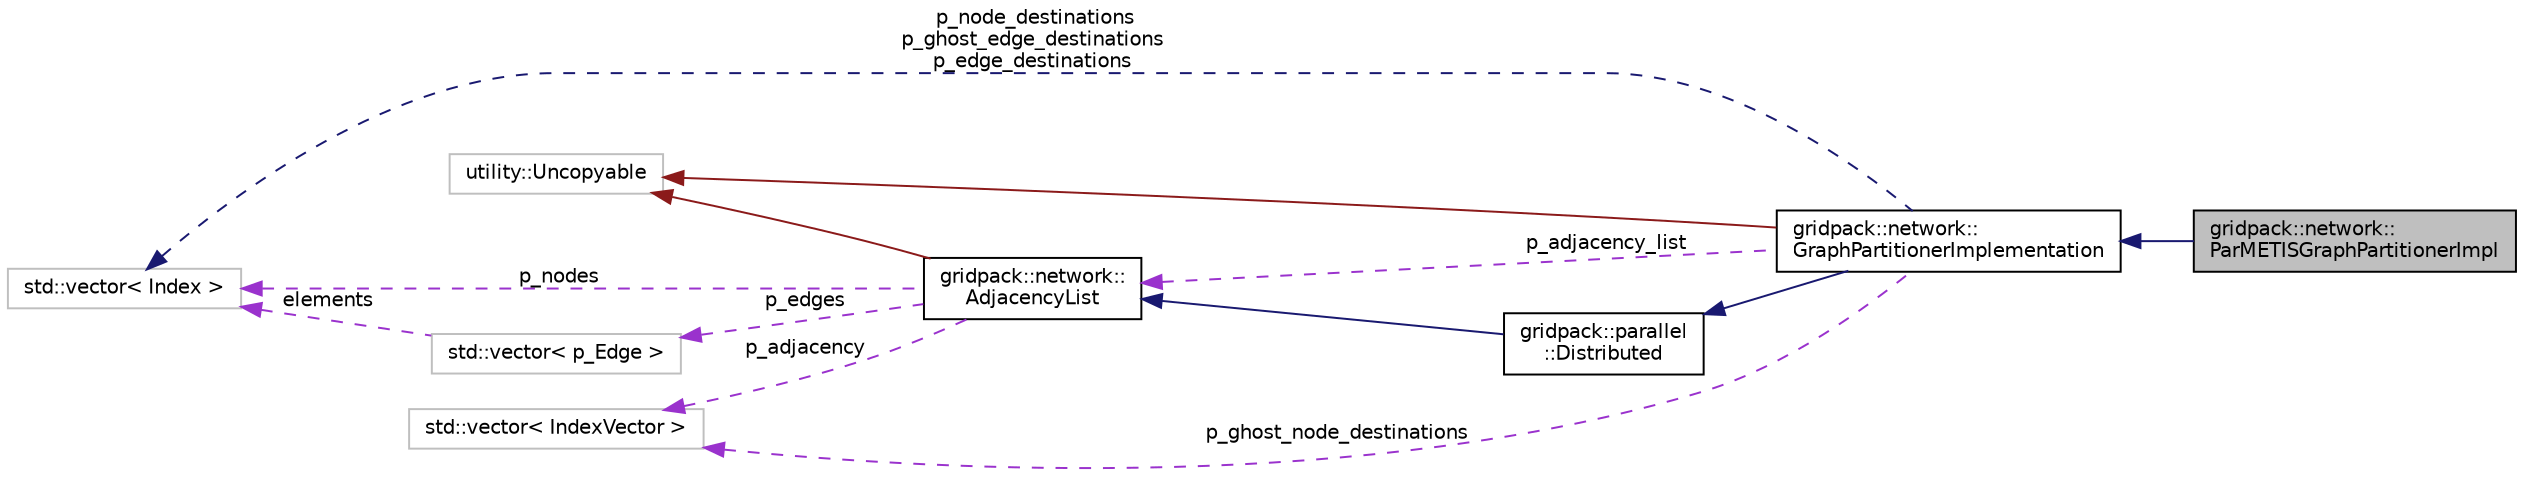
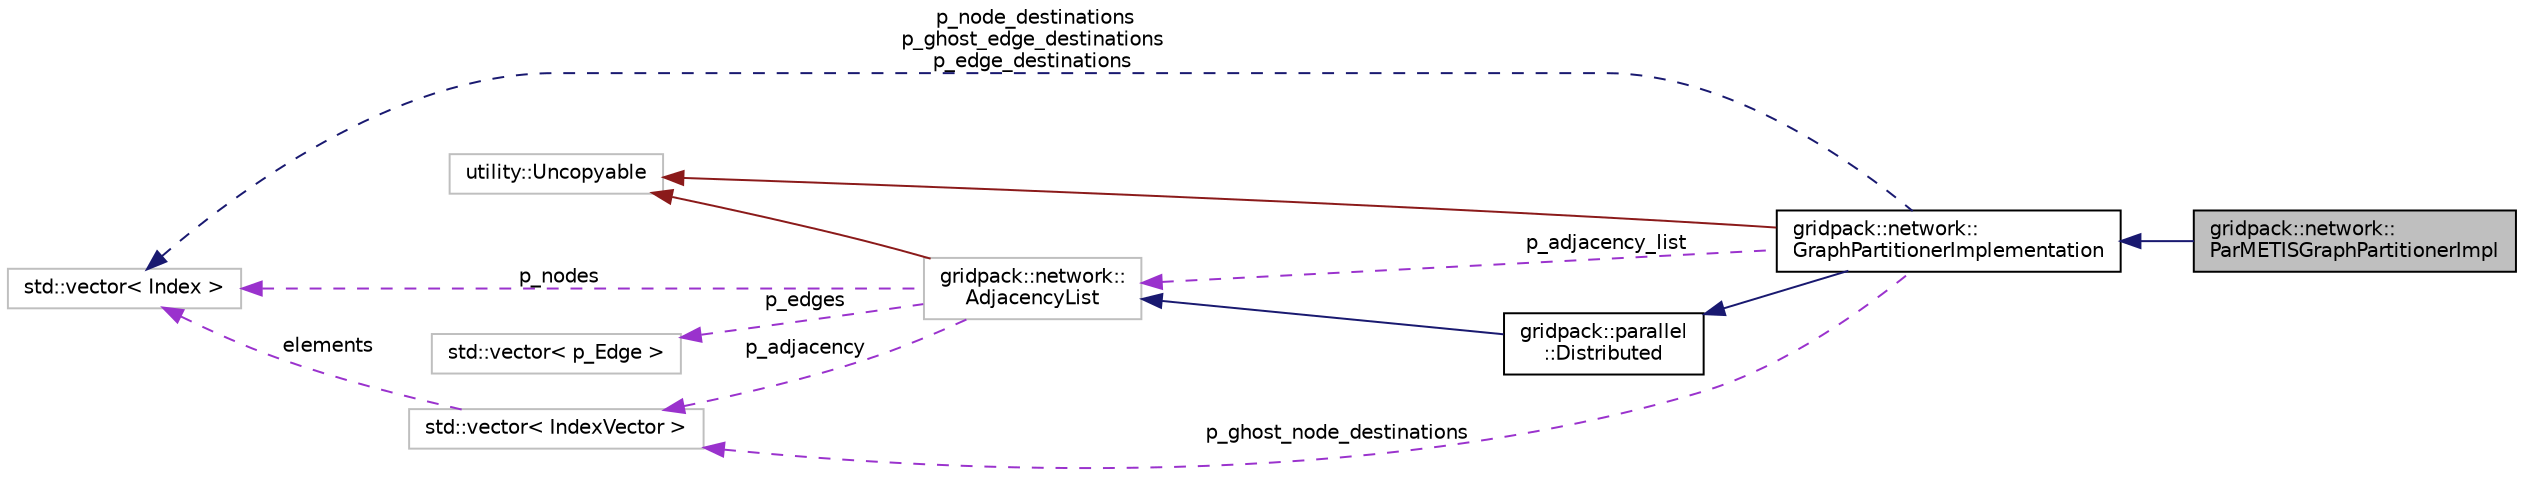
(1033, 289) -> (1033, 289)
(346, 323) -> (319, 372)
